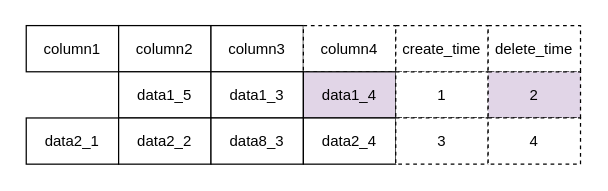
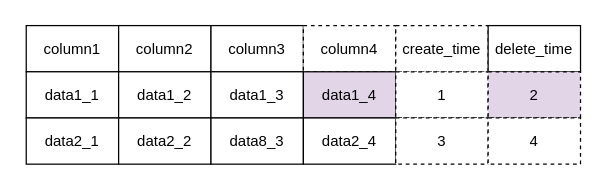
(534, 49) -> (534, 49)
none -> (72, 95)
(164, 96) -> (164, 96)
